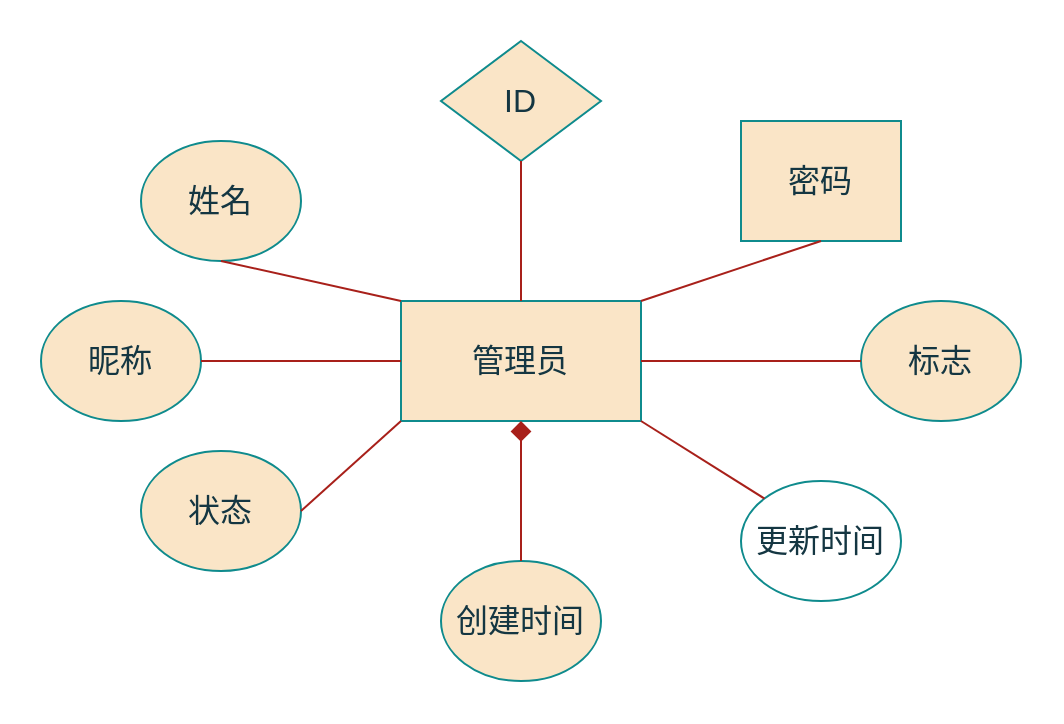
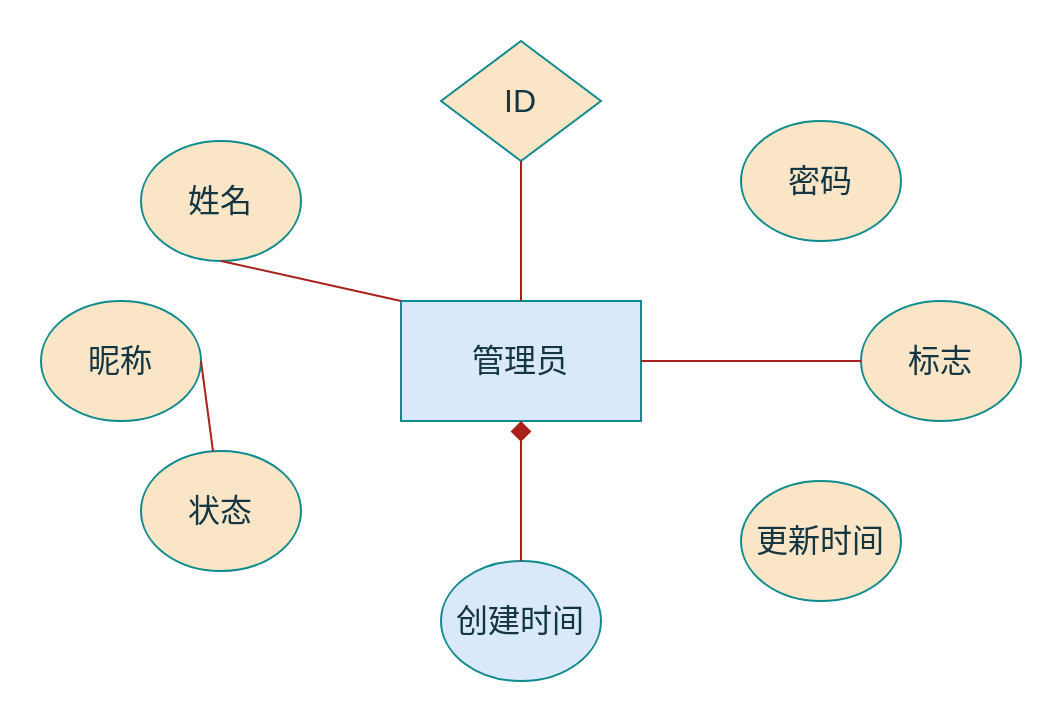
(821, 181) -> (821, 181)
(732, 271) -> none
(301, 361) -> (207, 406)
(521, 361) -> (521, 361)
(703, 460) -> none
(352, 466) -> none
(821, 541) -> (821, 541)
(521, 621) -> (521, 621)
